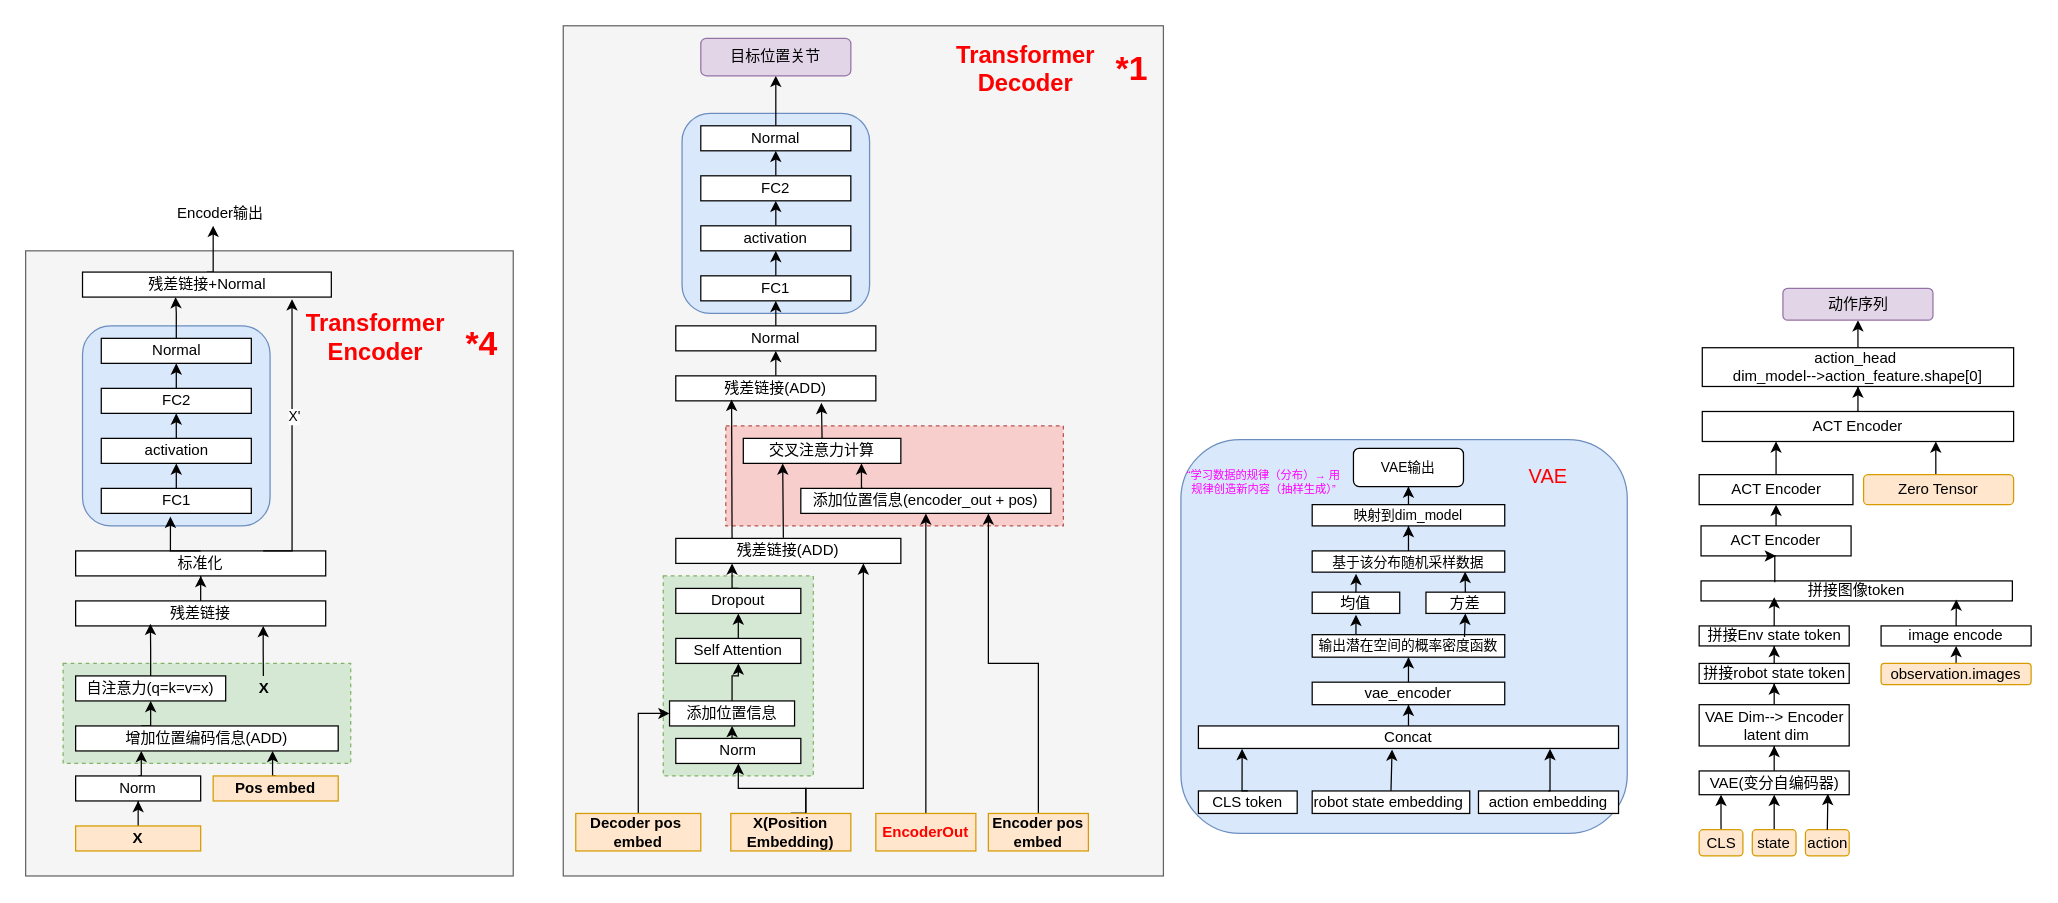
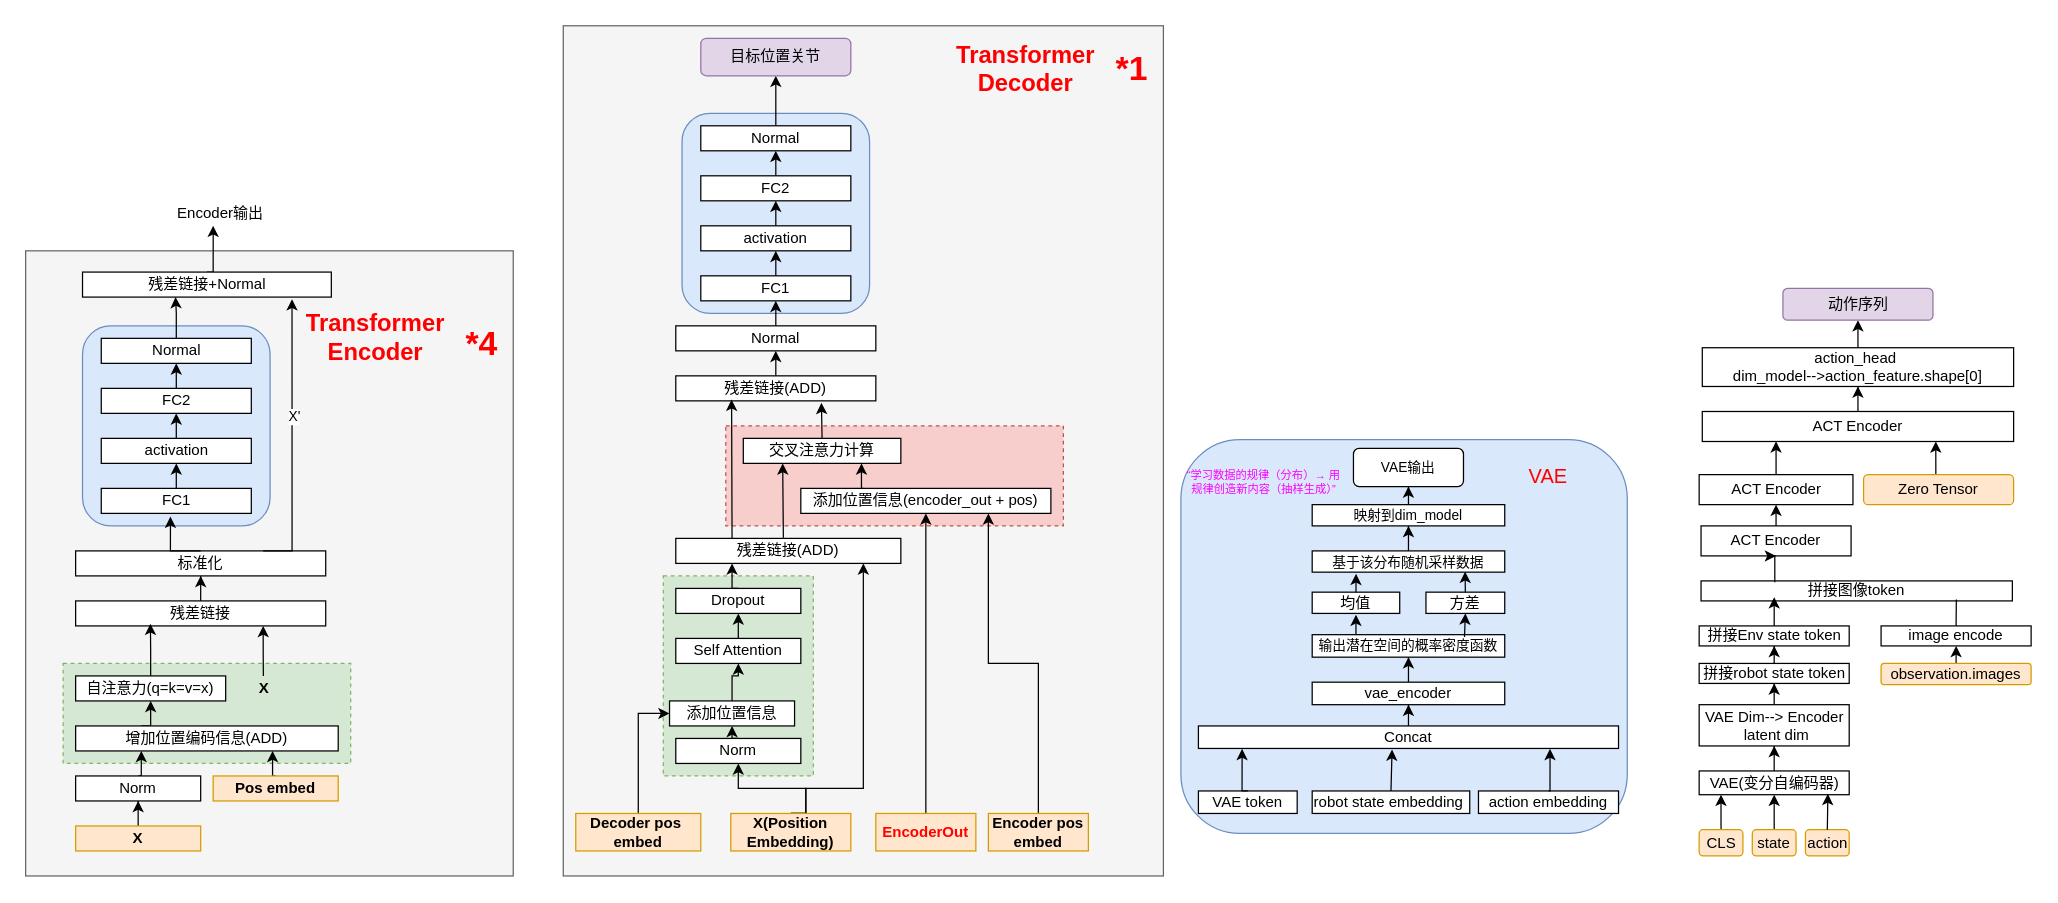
(1956, 609) -> (1956, 605)
(1248, 802) -> (1248, 802)
